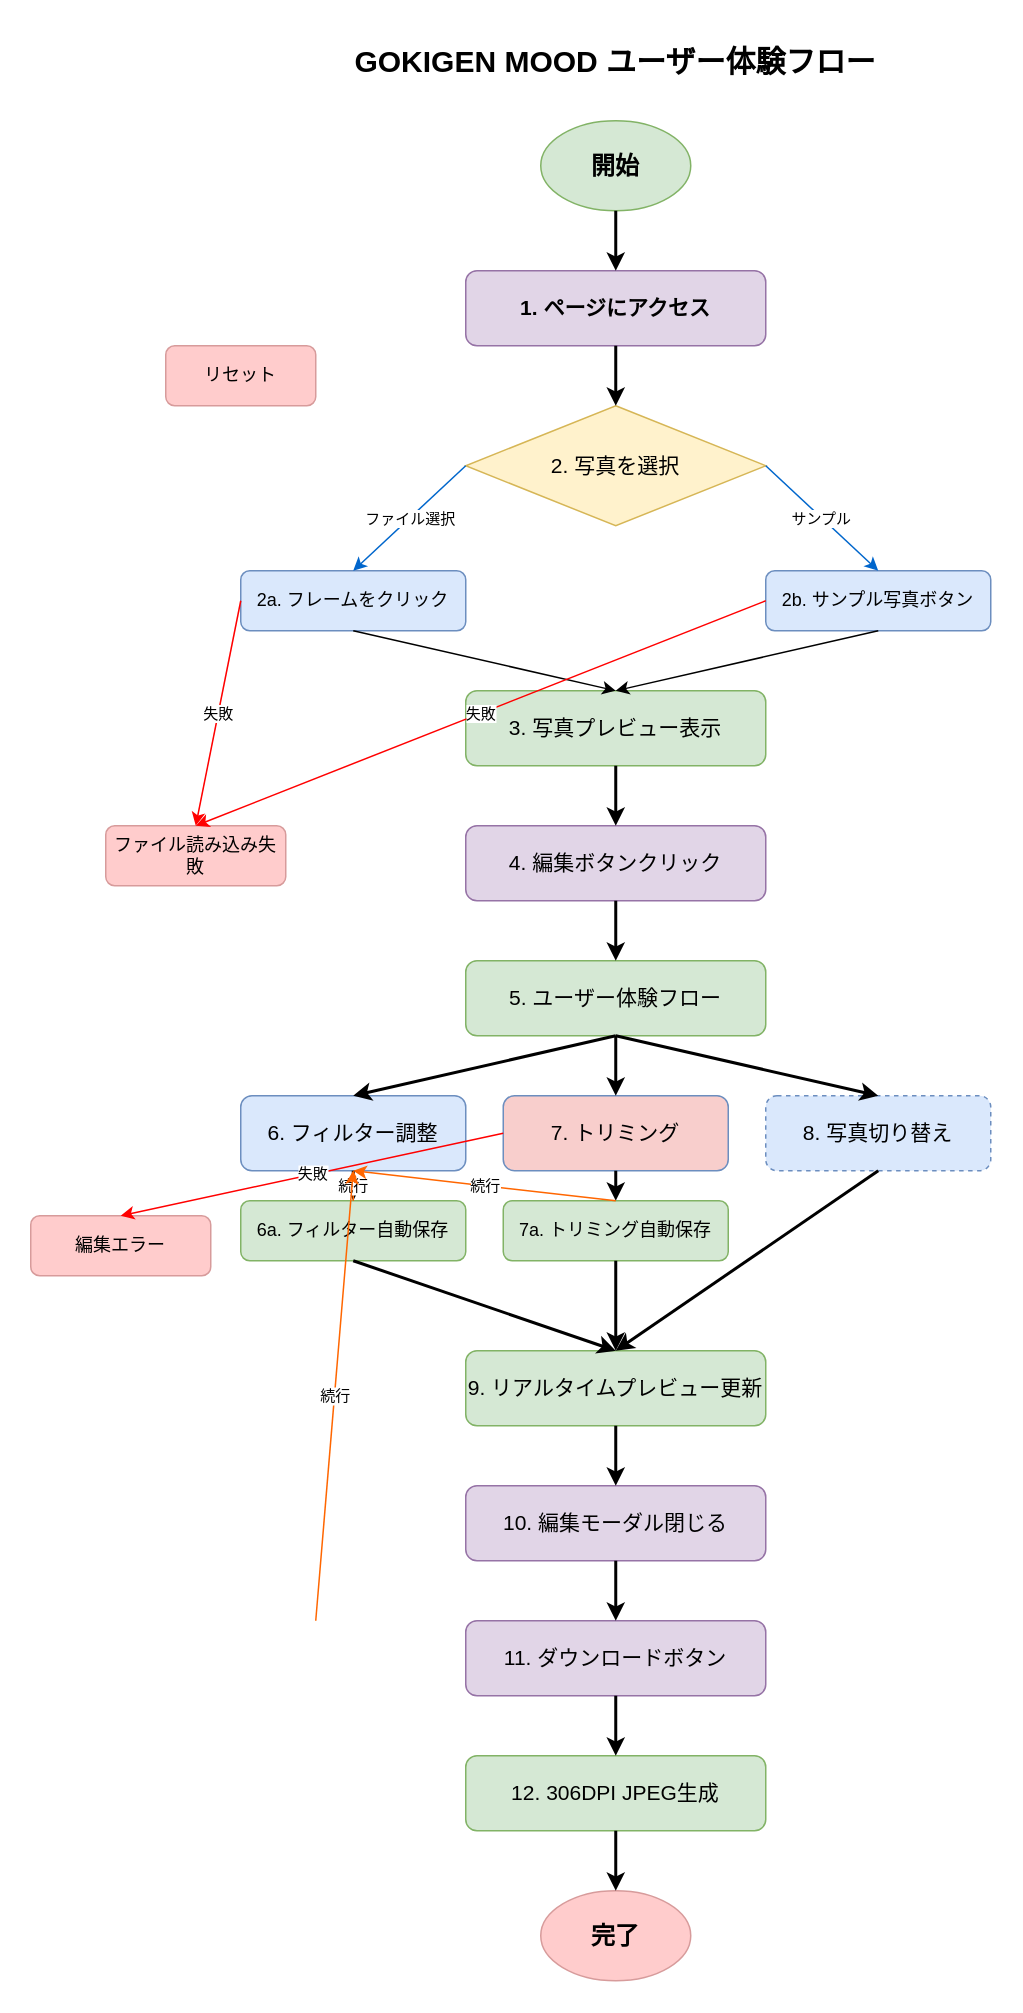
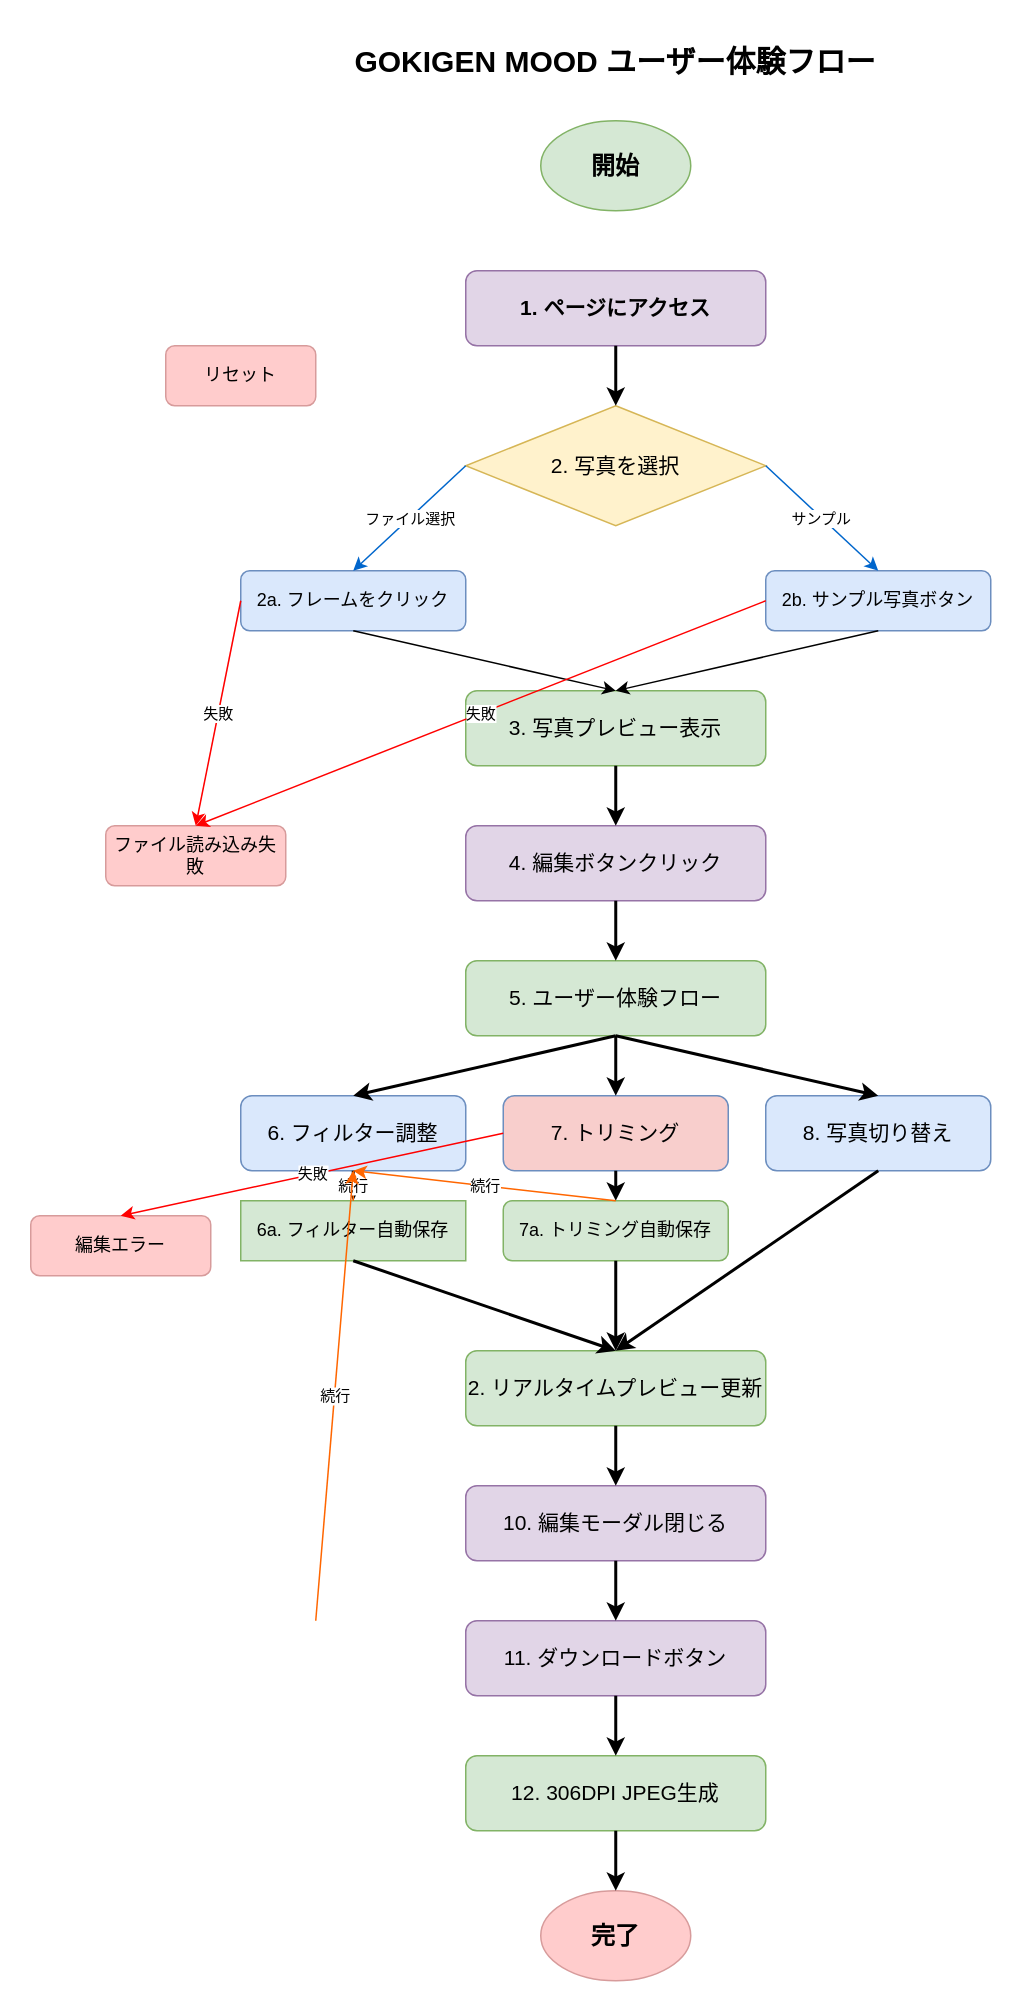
(616, 234) -> none
(878, 1133) -> (878, 1133)
(353, 1231) -> (353, 1231)
(616, 1388) -> (616, 1388)
